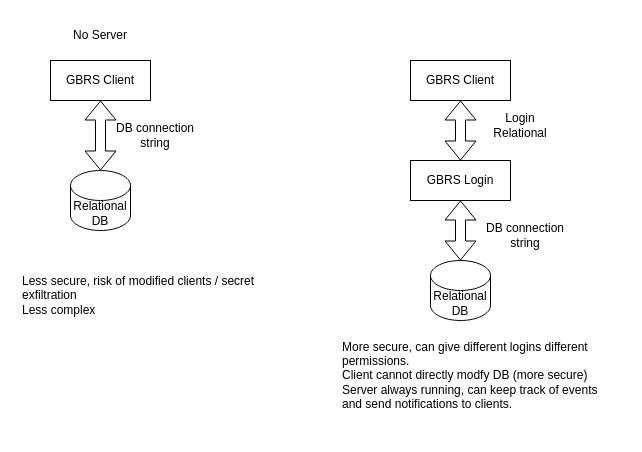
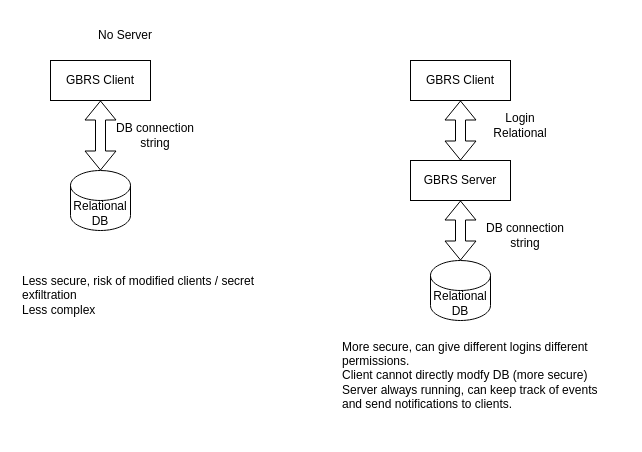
(101, 36) -> (126, 36)
(461, 181) -> (461, 181)
